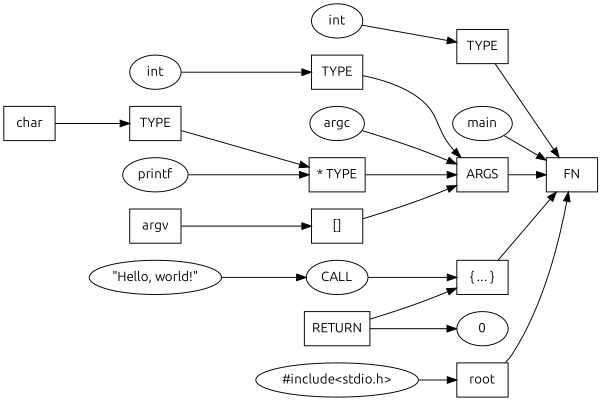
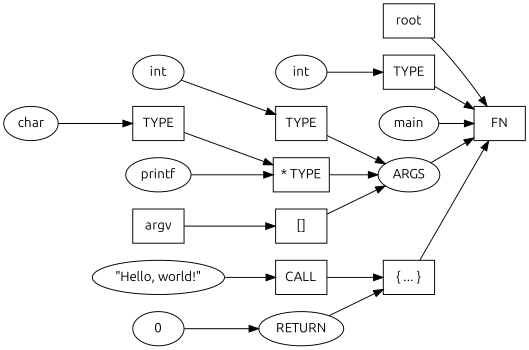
(29, 124) -> (31, 124)
(337, 124) -> none
(482, 175) -> (409, 175)
(337, 277) -> (301, 277)
(337, 329) -> (301, 329)
(408, 329) -> (217, 329)
(337, 380) -> none
